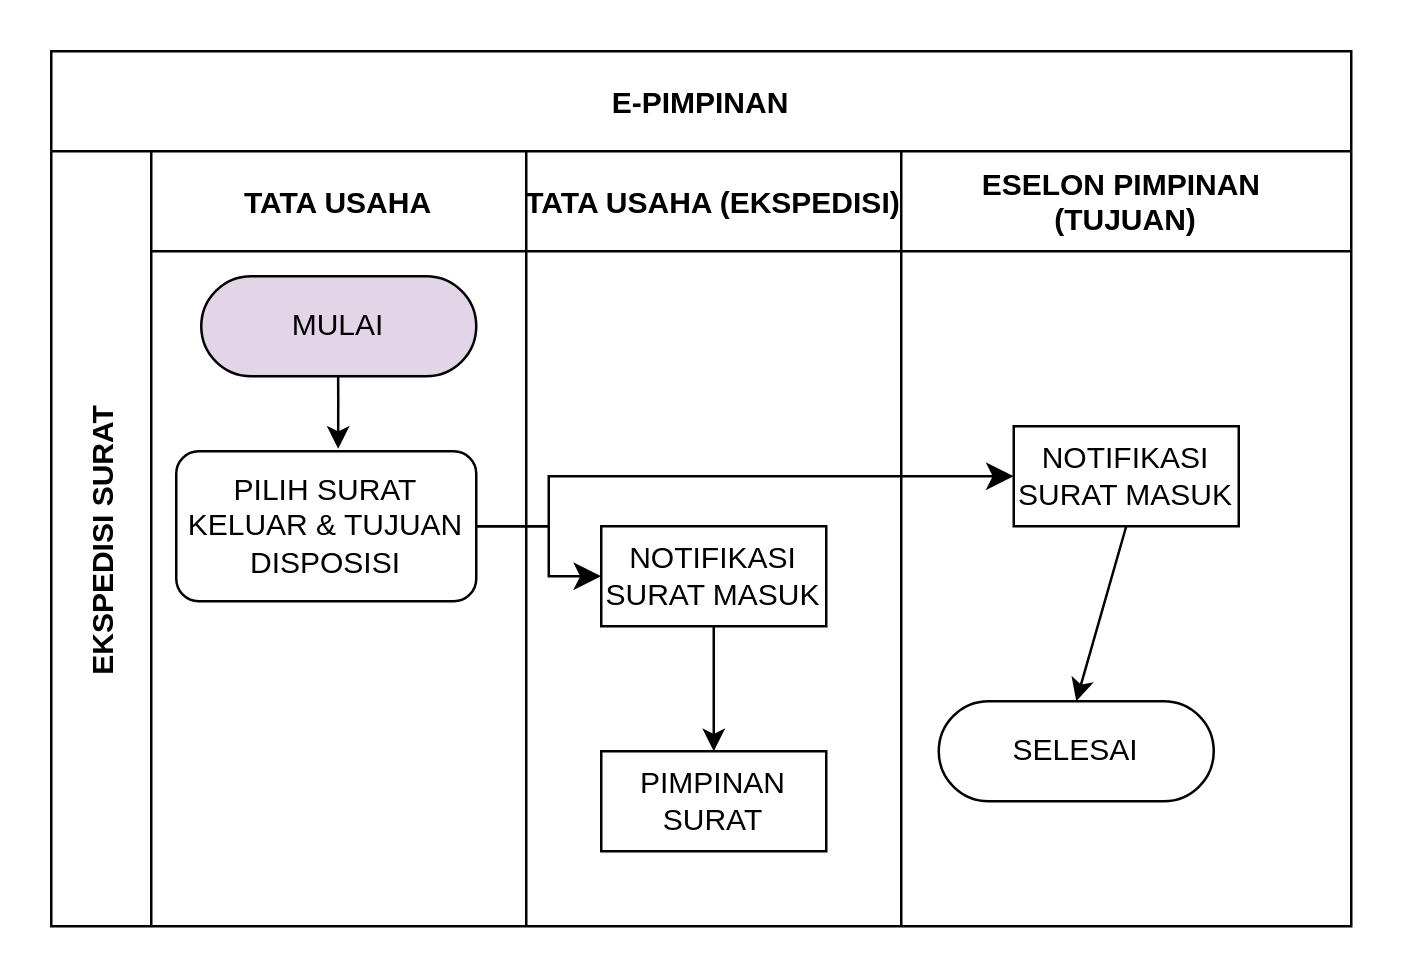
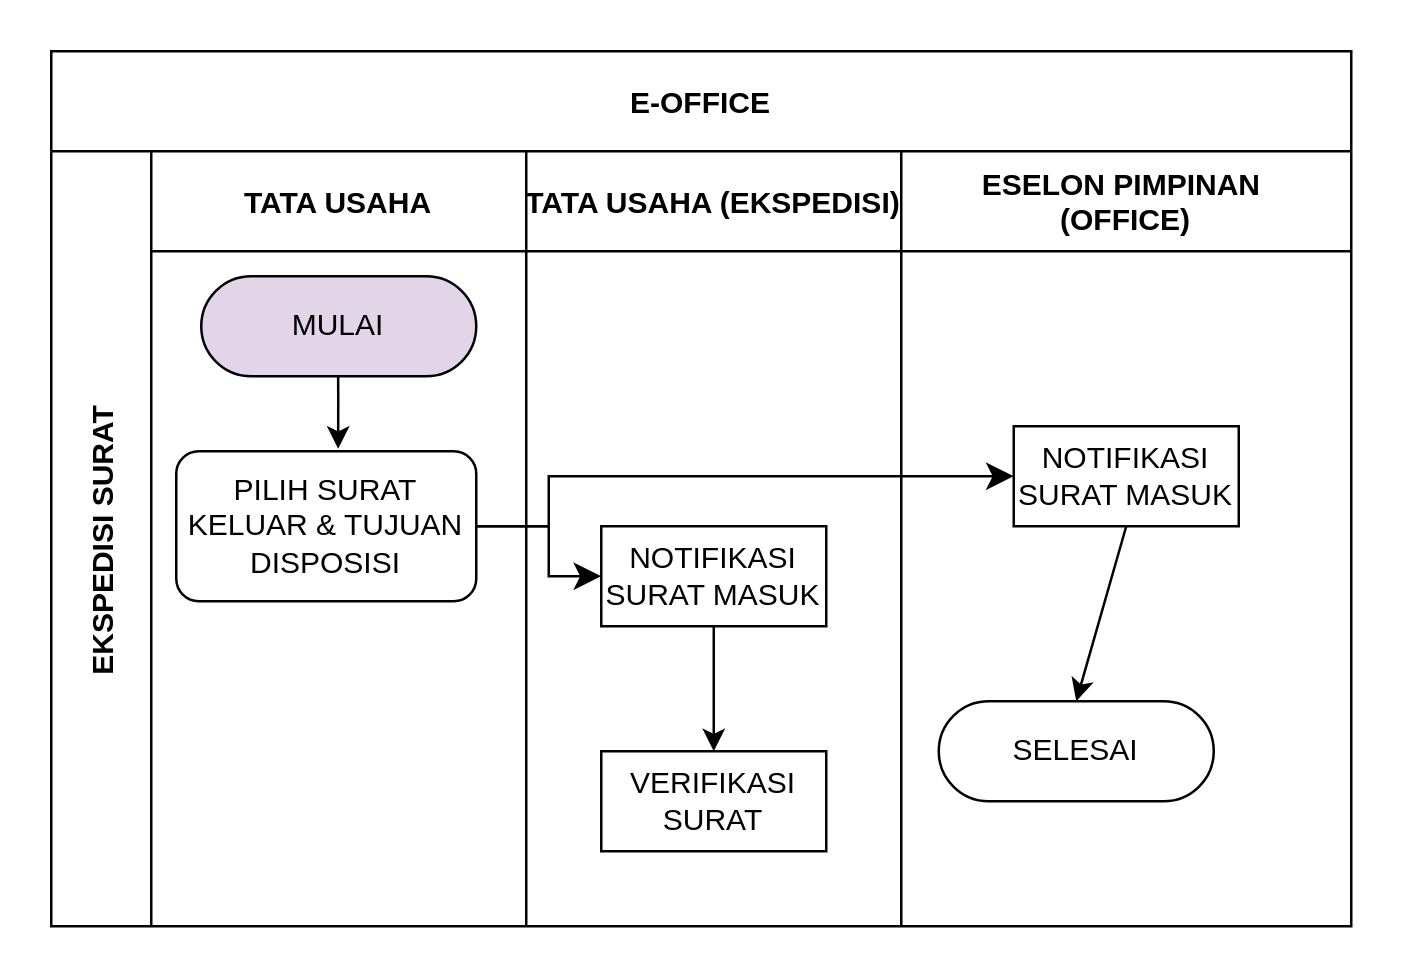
(700, 103) -> (700, 103)
(1125, 185) -> (1125, 185)
(714, 801) -> (714, 801)
